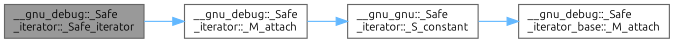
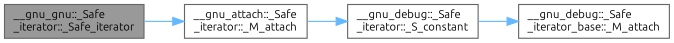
(74, 21) -> (74, 21)
(246, 21) -> (246, 21)
(413, 21) -> (413, 21)
